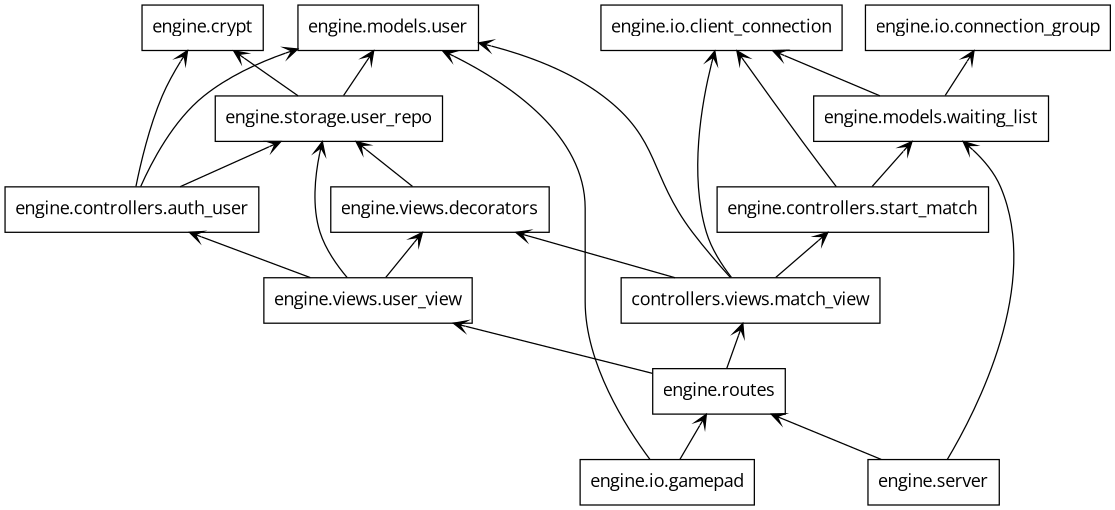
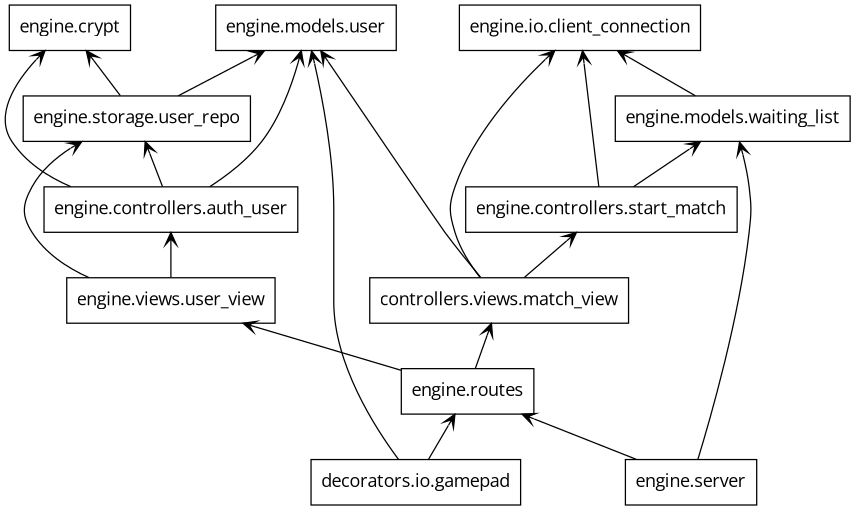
(988, 28) -> none
(440, 210) -> none
(667, 482) -> (416, 482)
